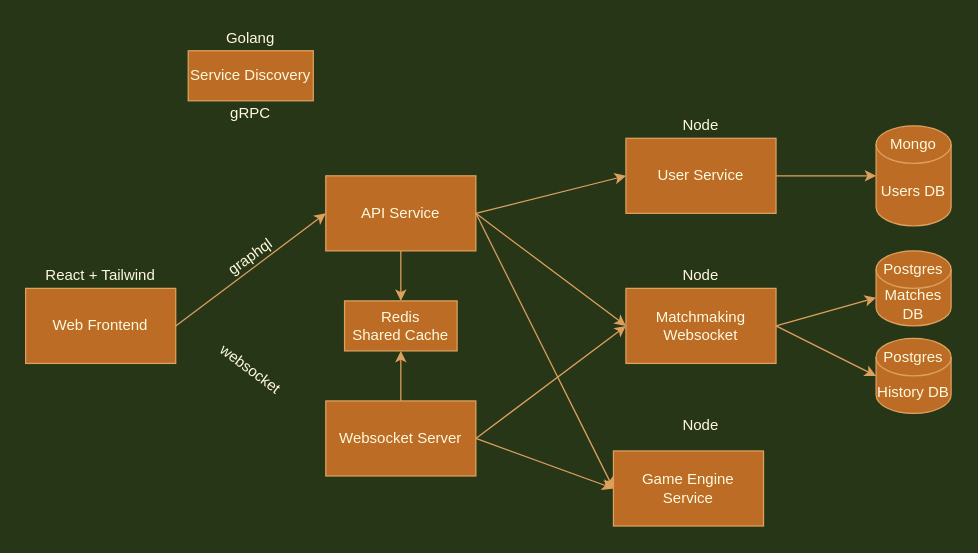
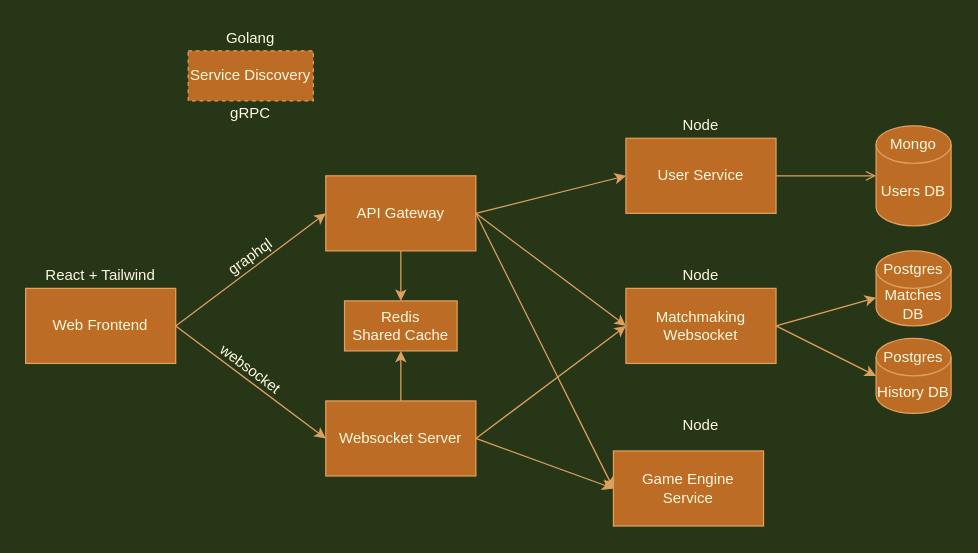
(251, 76) -> (251, 76)
(866, 176) -> (867, 176)
(401, 213) -> (401, 213)
none -> (248, 380)
